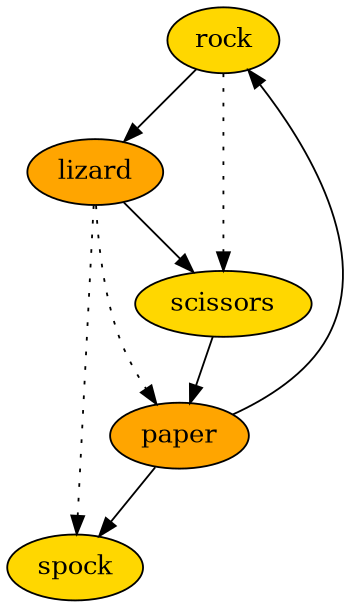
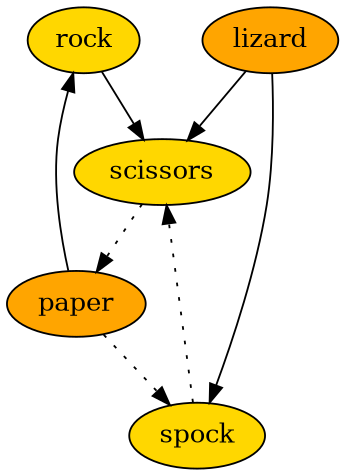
(167, 99) -> none
(223, 163) -> (118, 98)
(109, 301) -> none
none -> (181, 313)
(86, 360) -> (262, 232)
(204, 361) -> (124, 230)
(133, 494) -> (130, 363)
